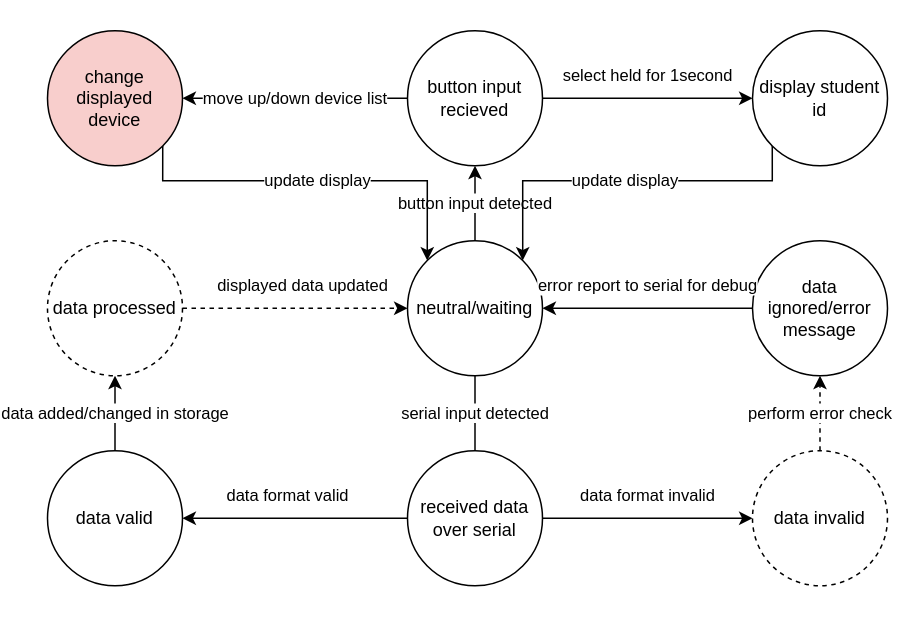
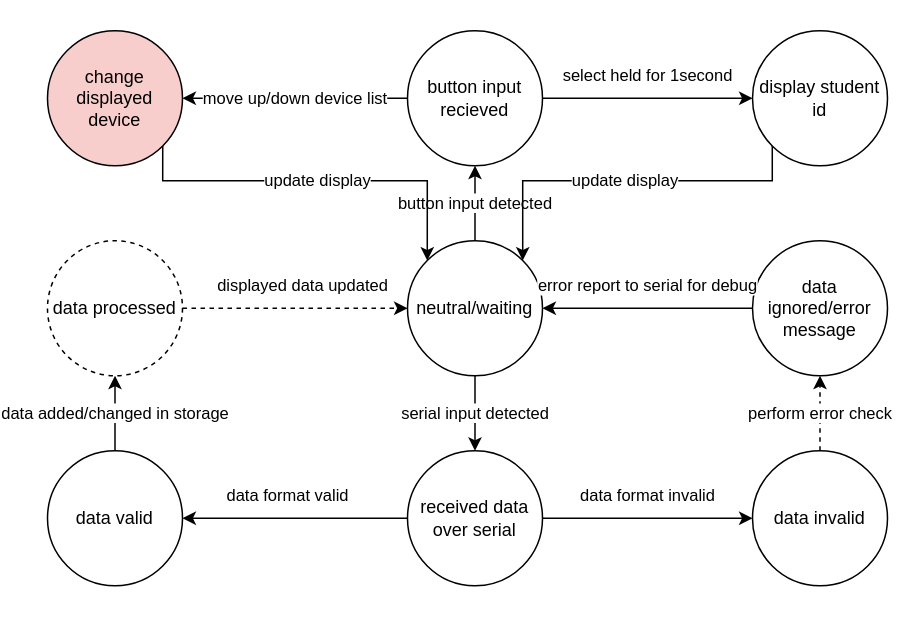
(475, 443) -> (475, 439)
(820, 518) -> (820, 518)
